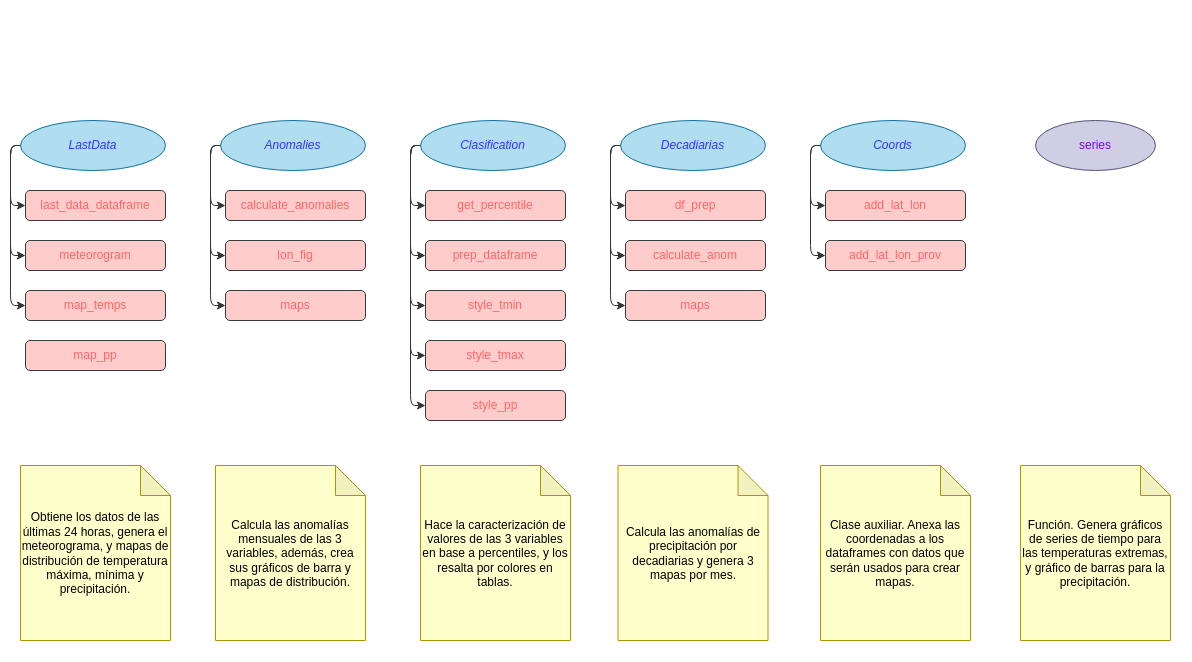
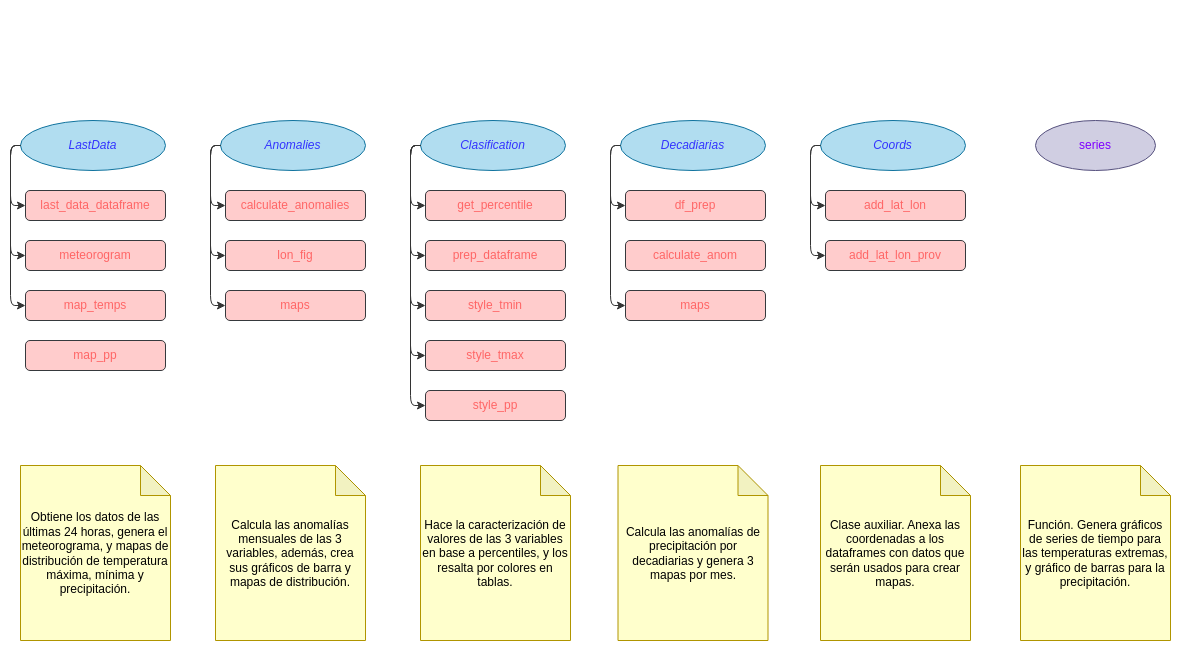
(614, 255) -> none
